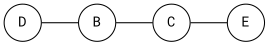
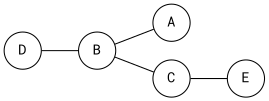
none -> (172, 23)
